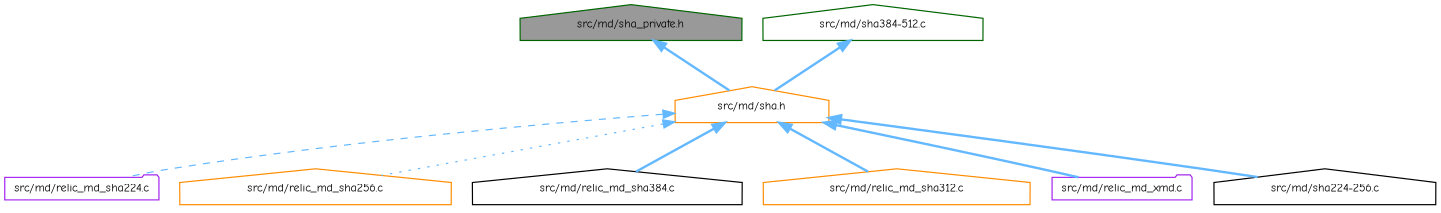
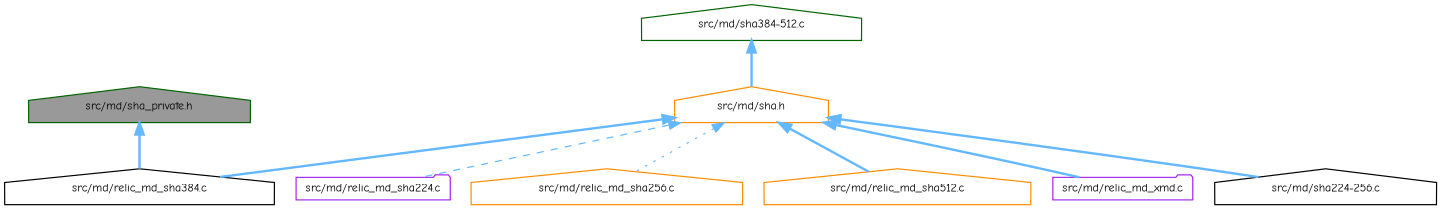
(697, 69) -> (140, 152)
(897, 189) -> (897, 189)
